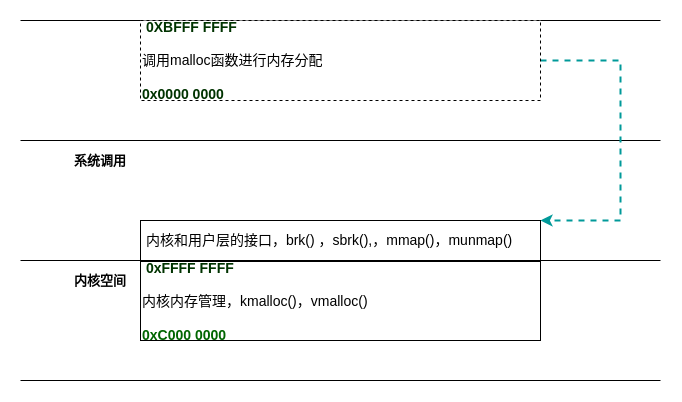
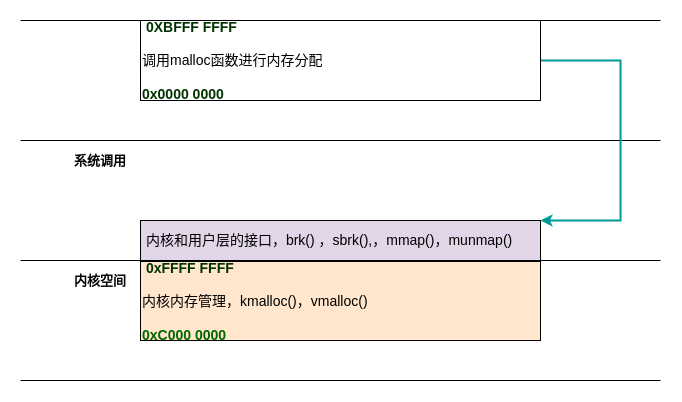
(341, 61) -> (341, 61)
(621, 136) -> (621, 136)
(341, 241) -> (341, 241)
(341, 301) -> (341, 301)
